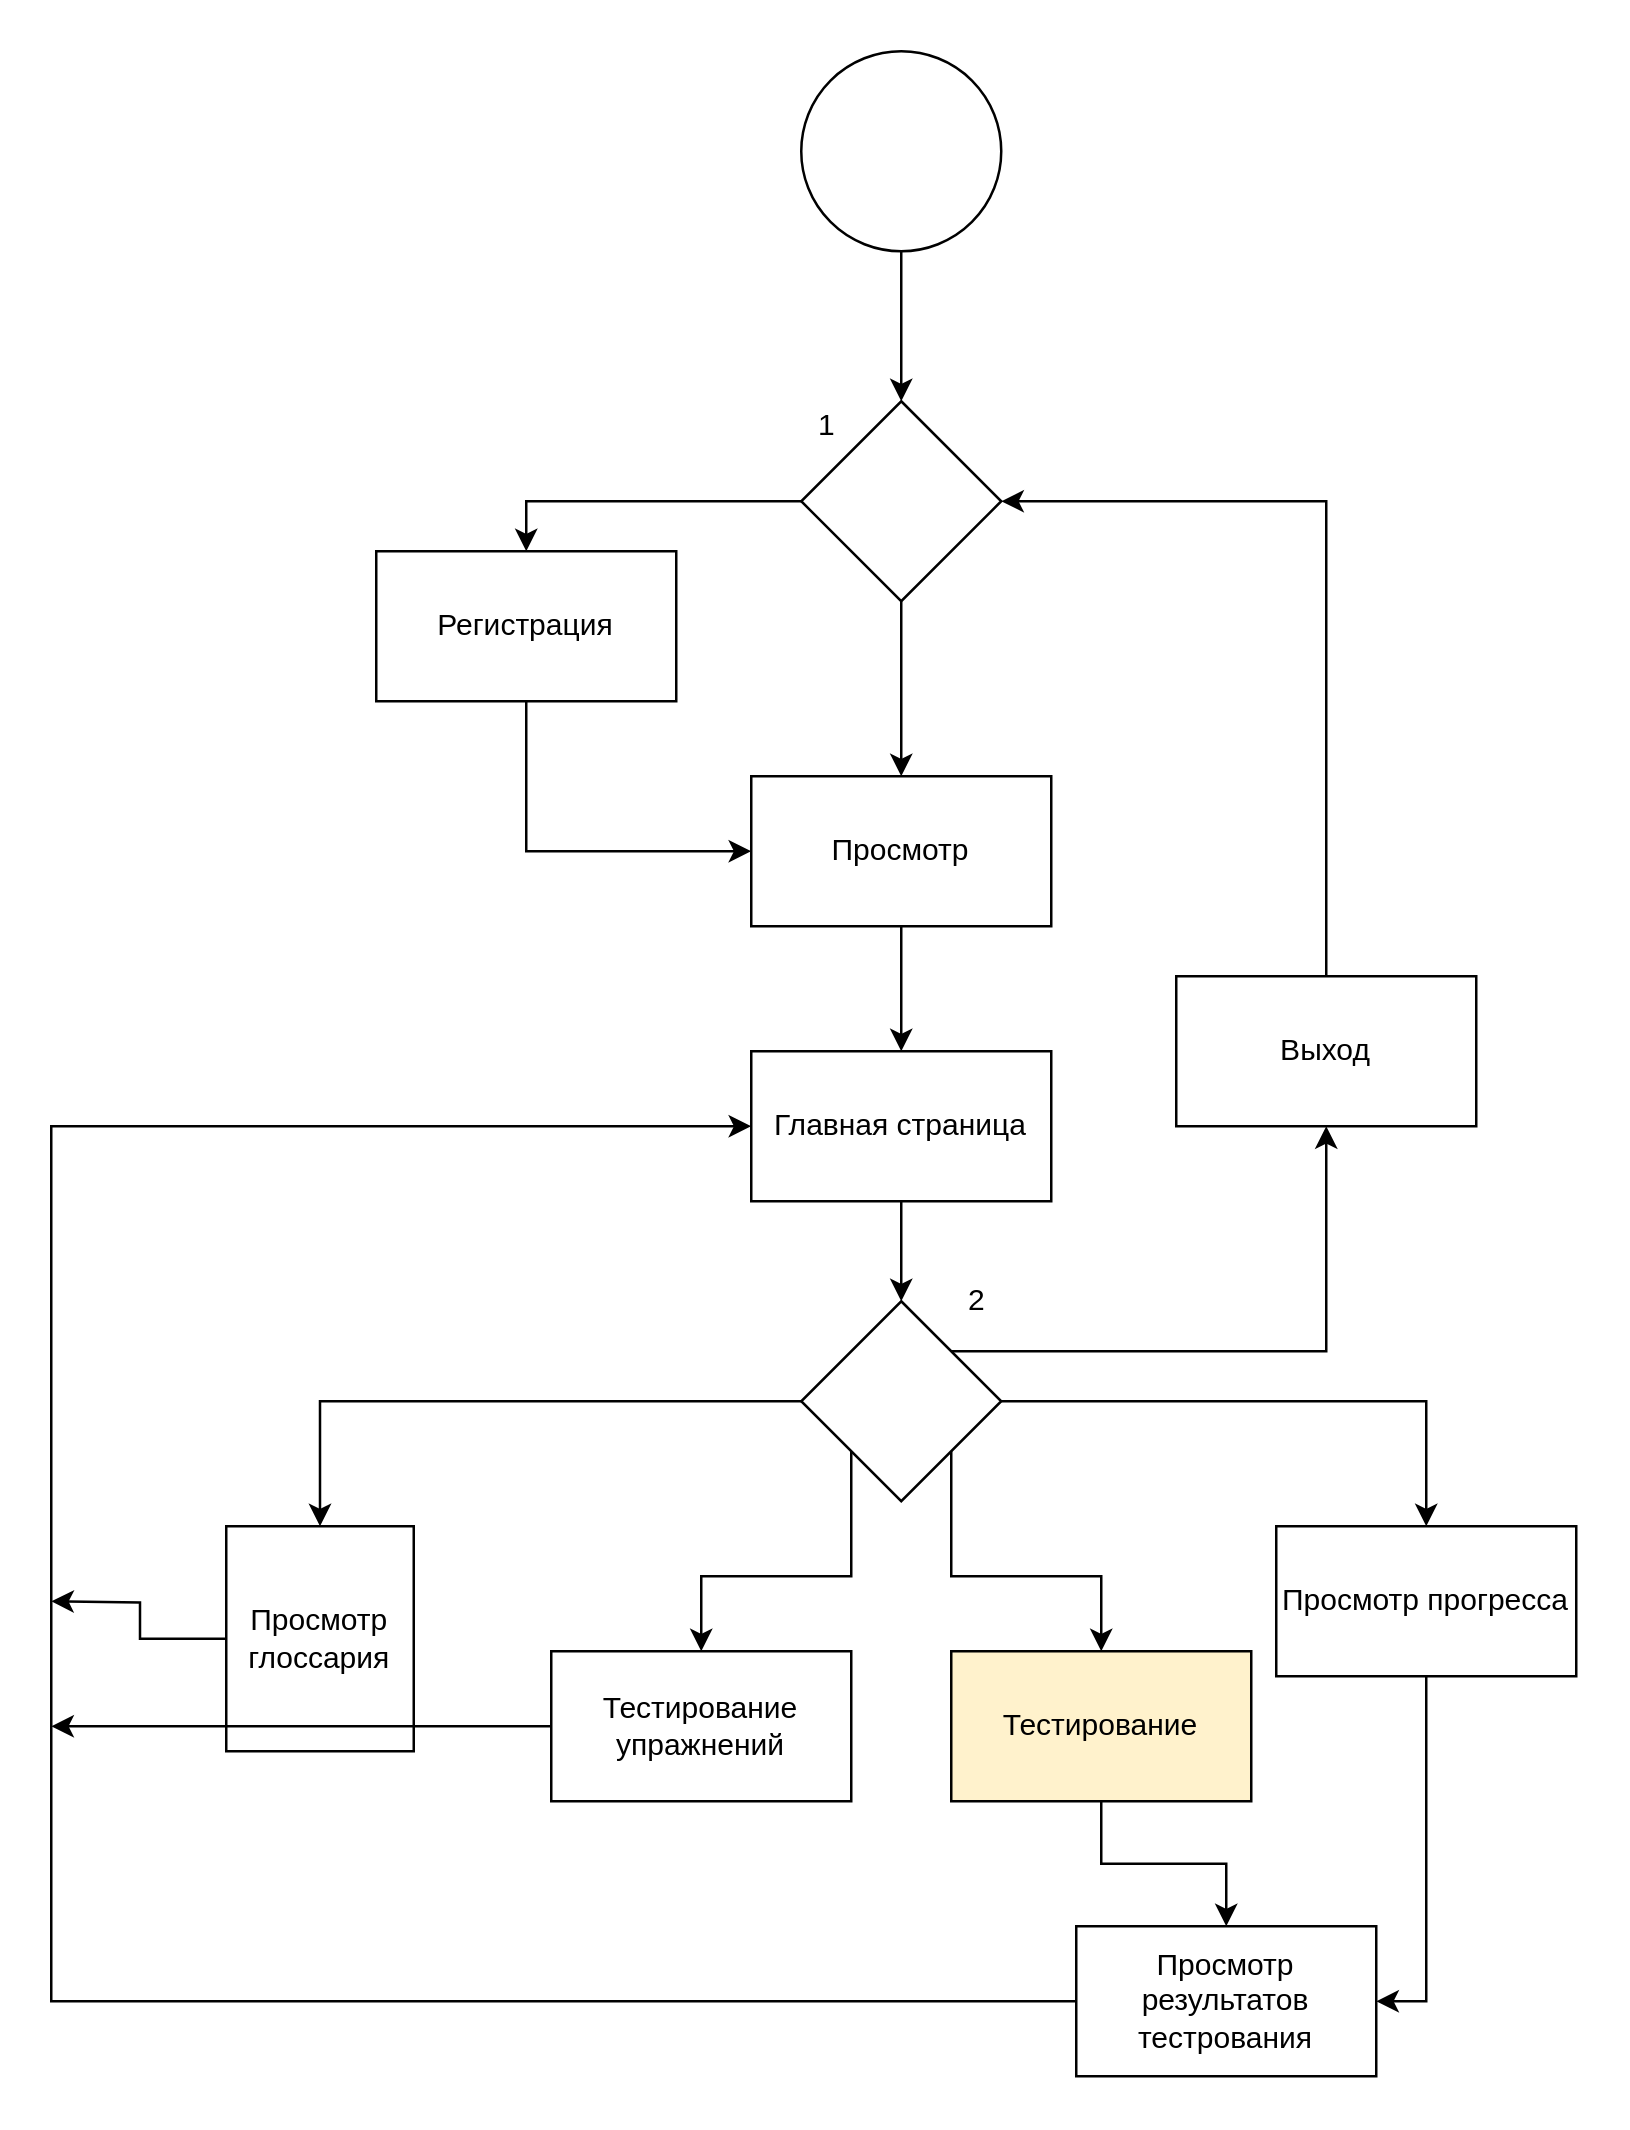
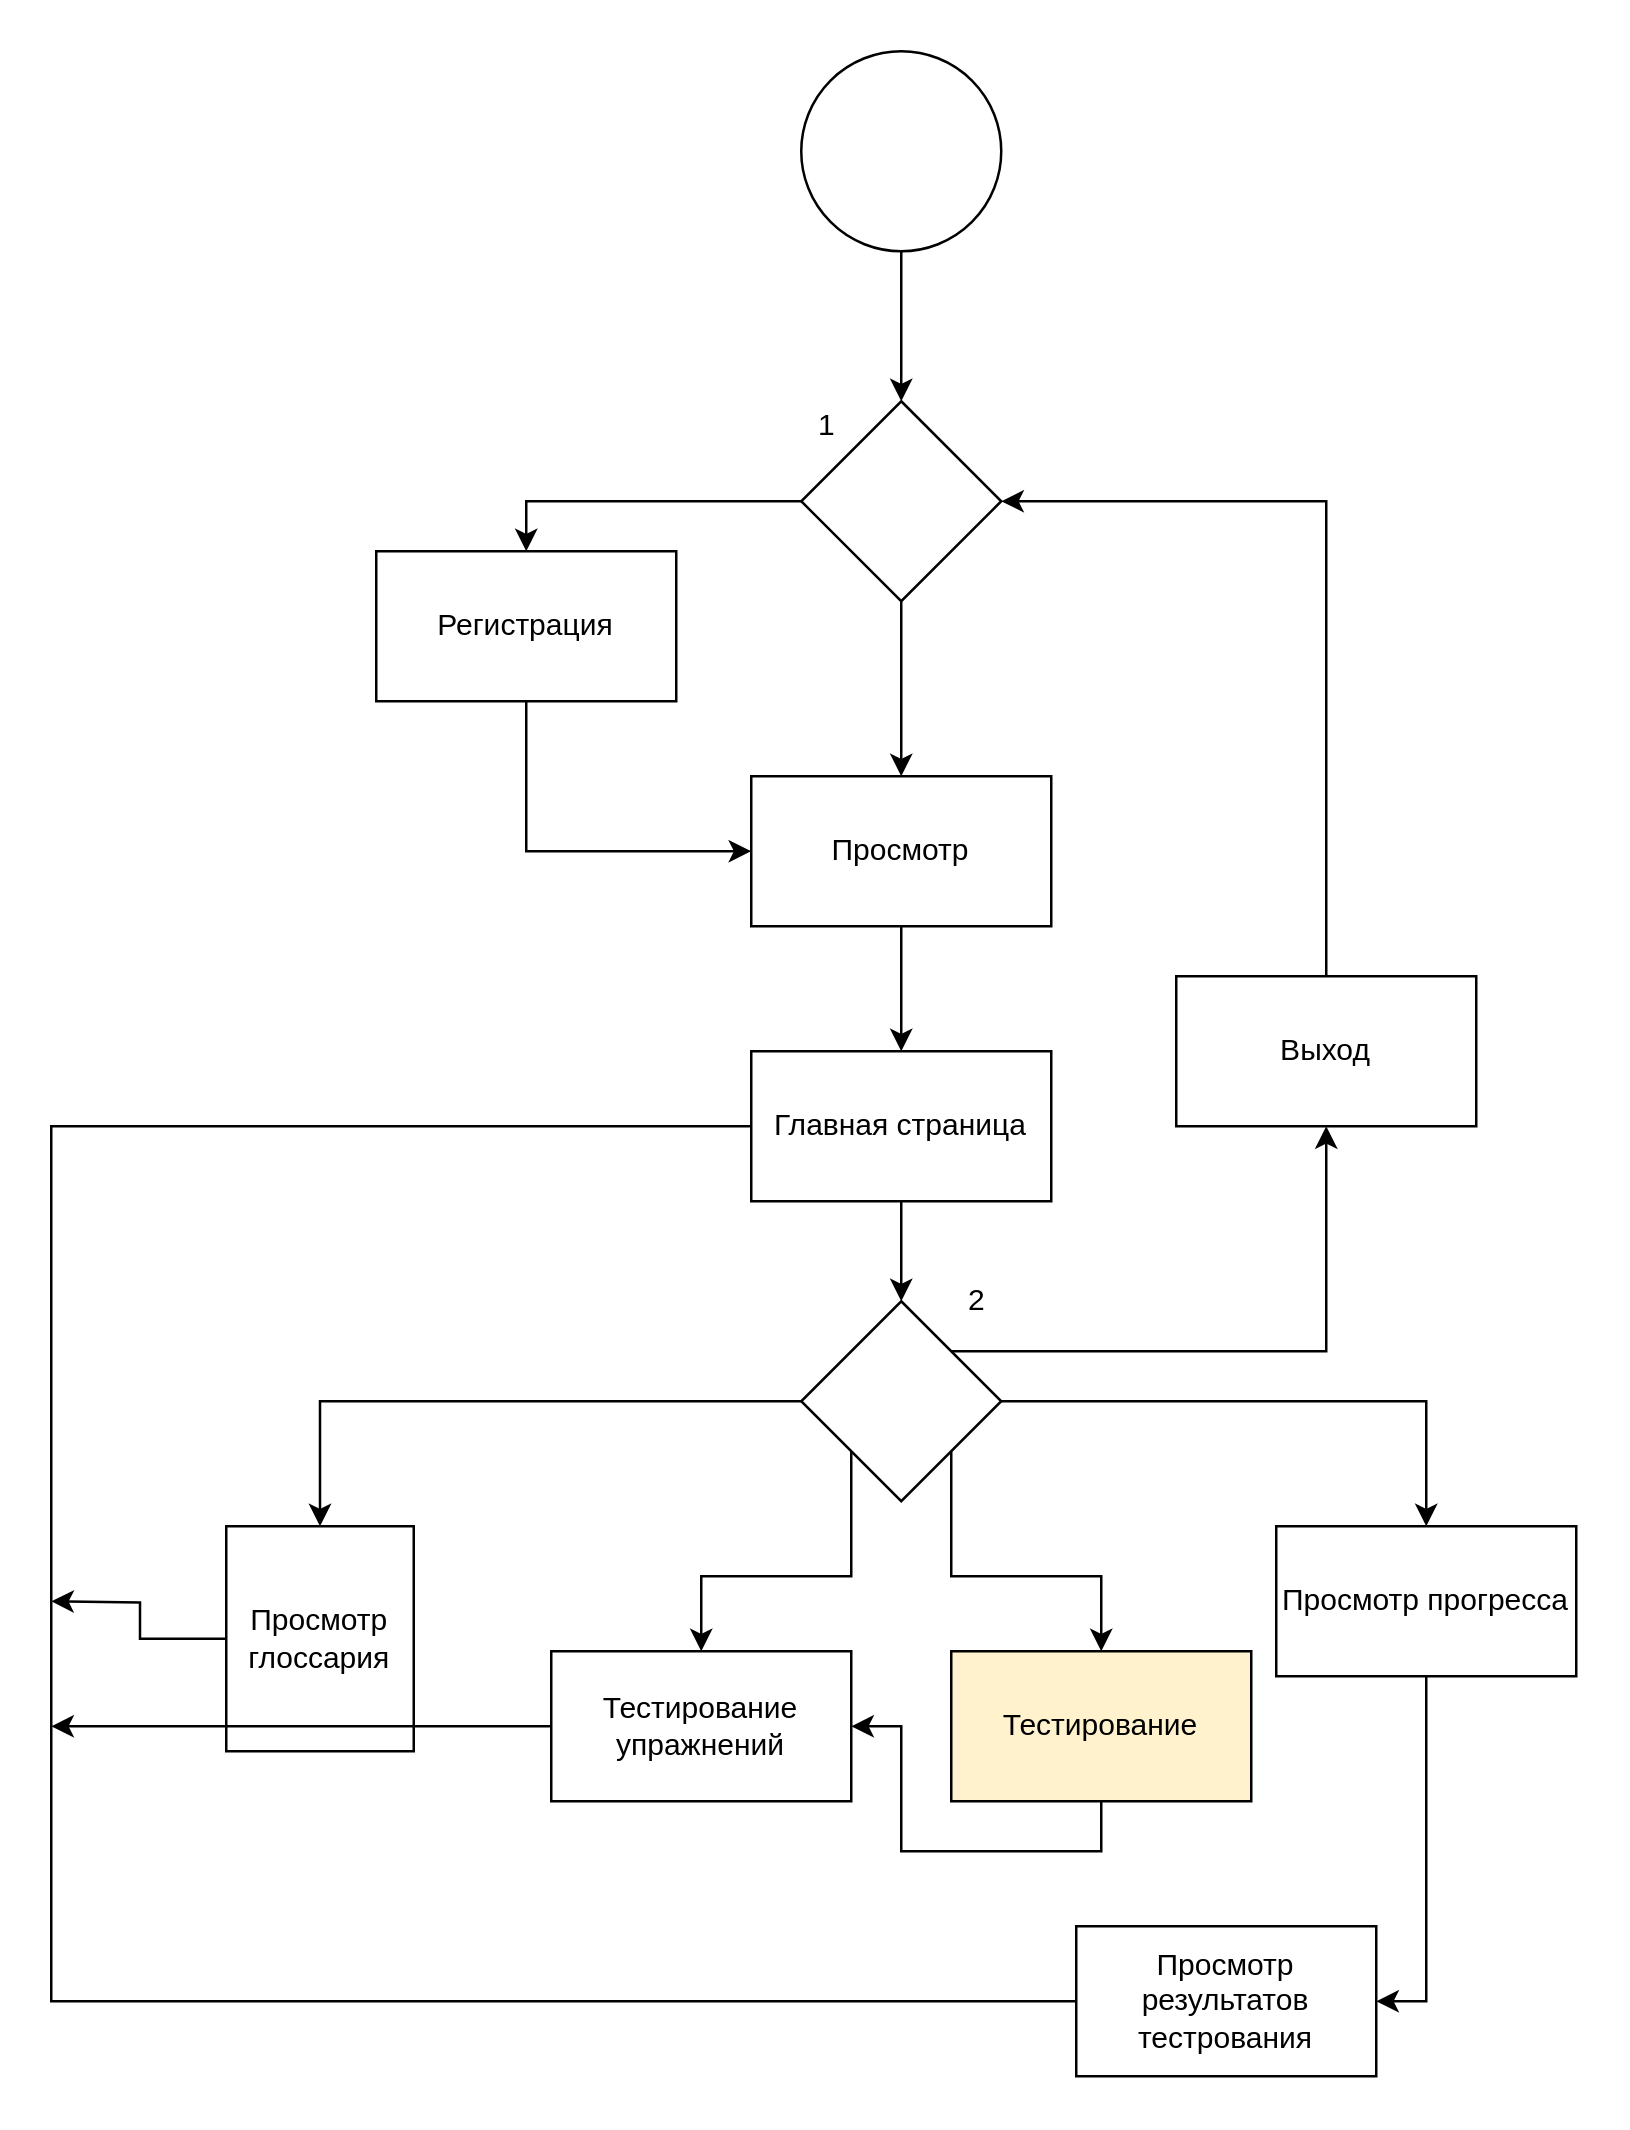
(733, 1126) -> (740, 1126)
(1178, 1864) -> (923, 1851)
